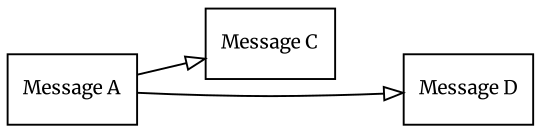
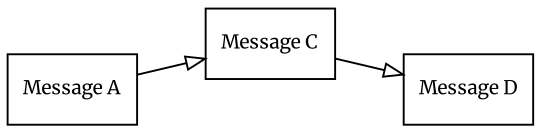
(261, 96) -> (360, 64)
